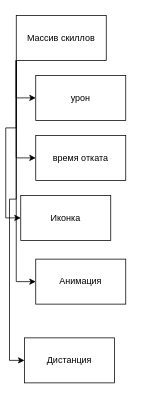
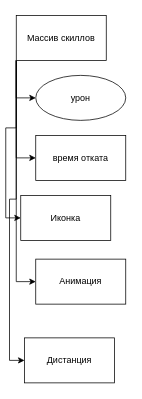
(81, 98) -> (81, 98)
